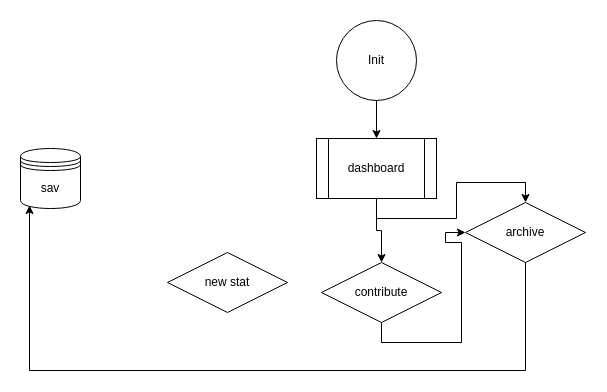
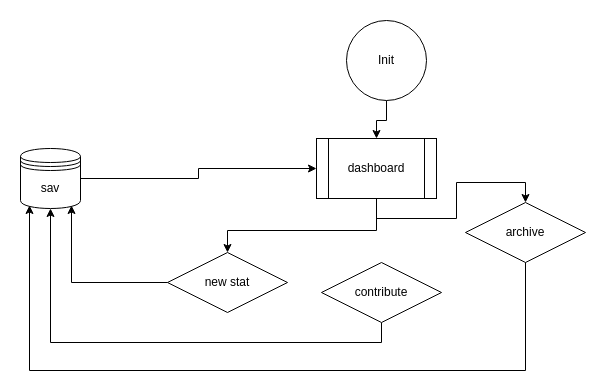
(377, 61) -> (387, 61)
none -> (199, 178)
none -> (294, 231)
(382, 241) -> none
none -> (85, 283)
(462, 315) -> (155, 343)
